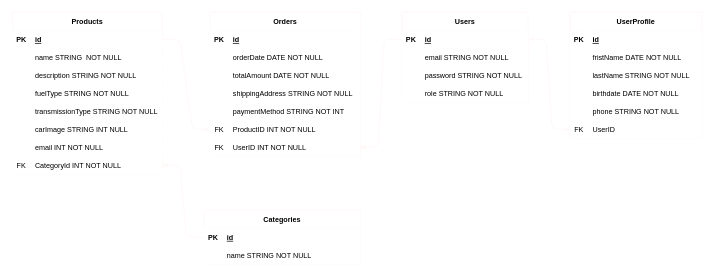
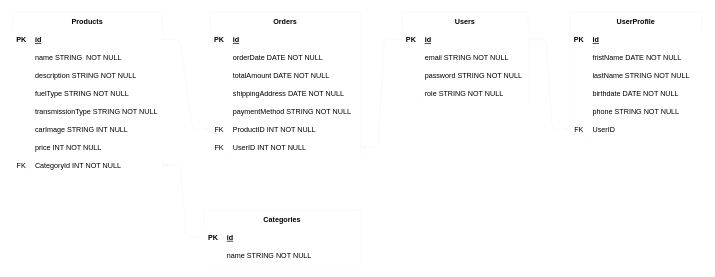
(292, 94) -> (288, 94)
(287, 112) -> (289, 112)
(66, 148) -> (67, 148)
